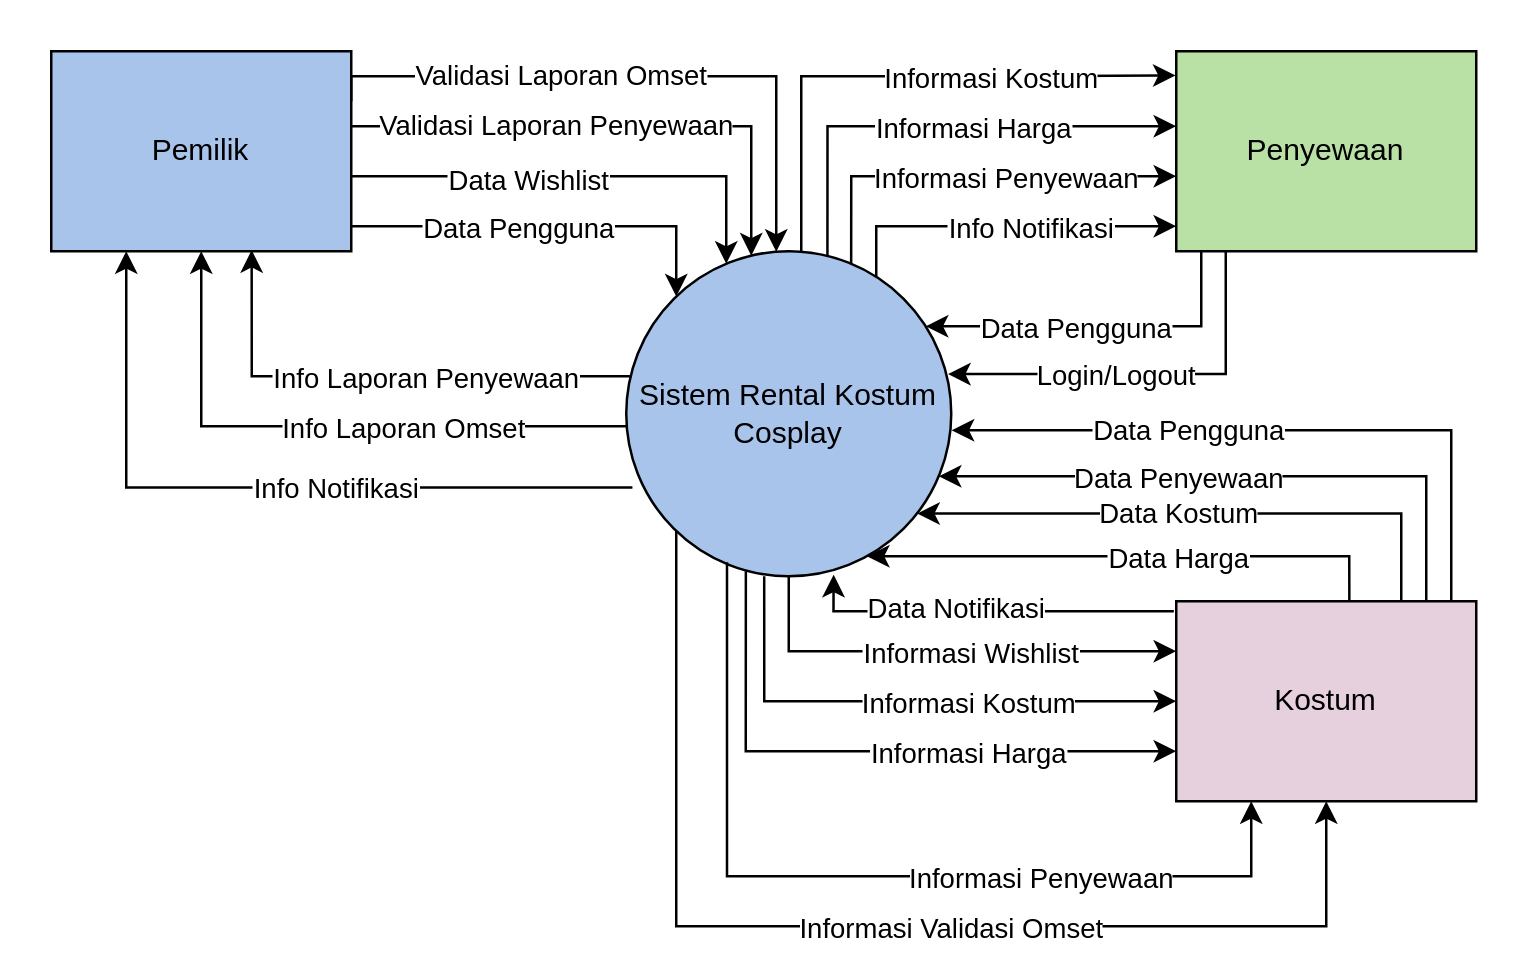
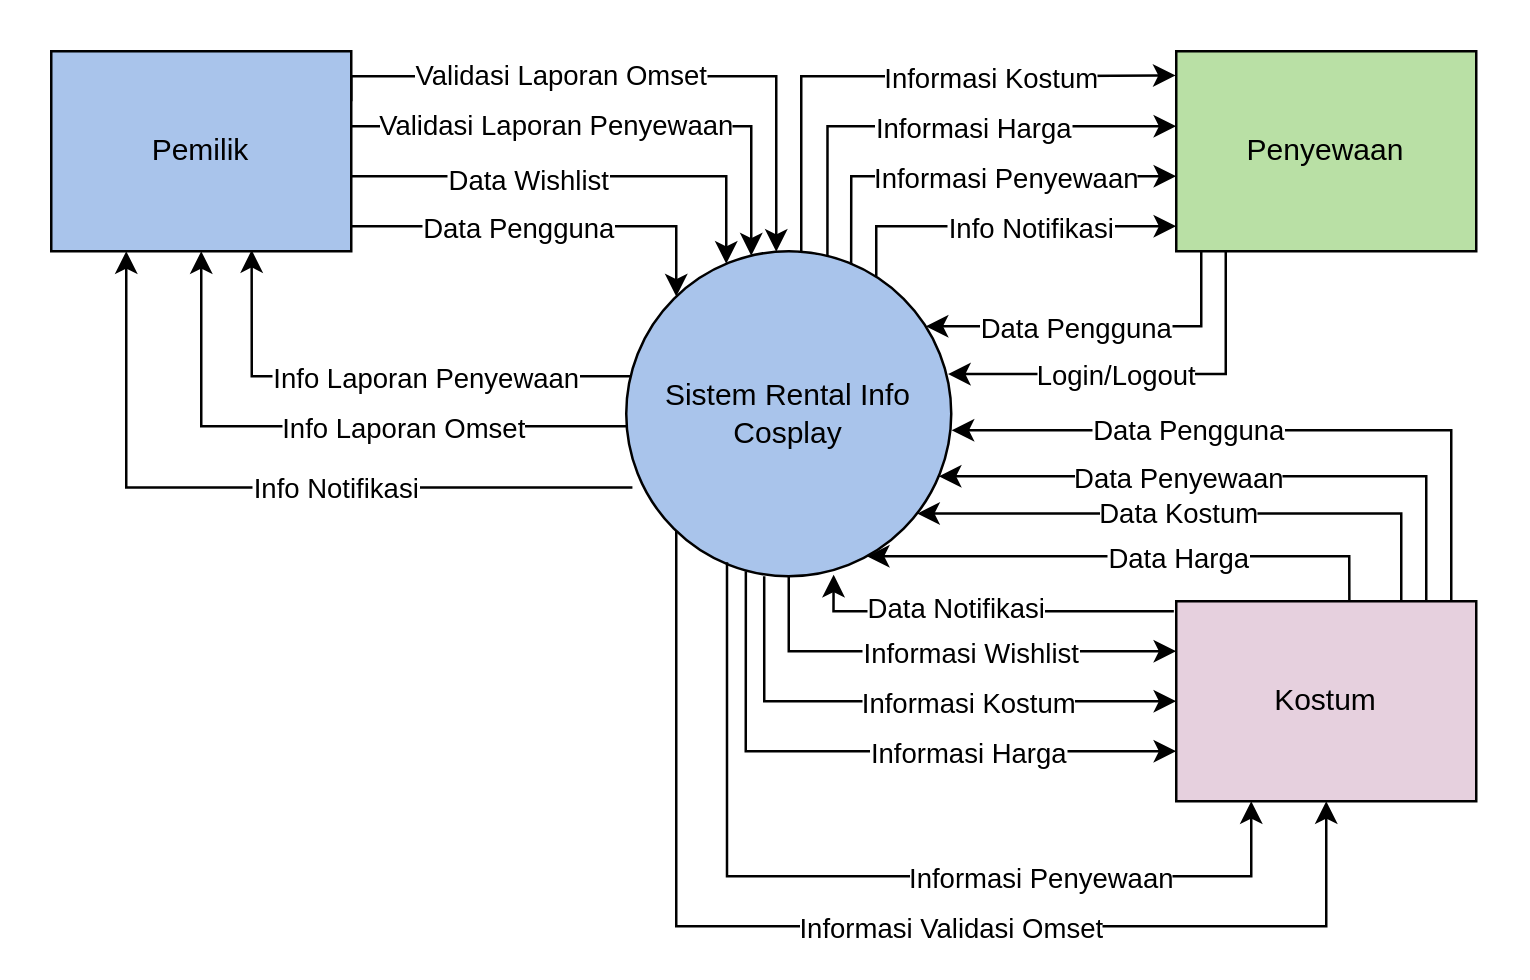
(789, 414) -> (789, 414)
